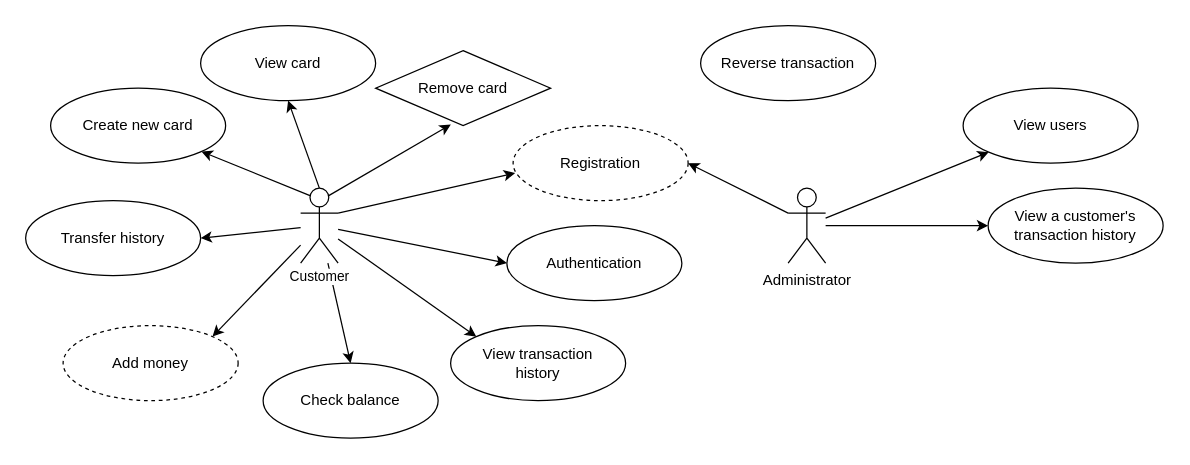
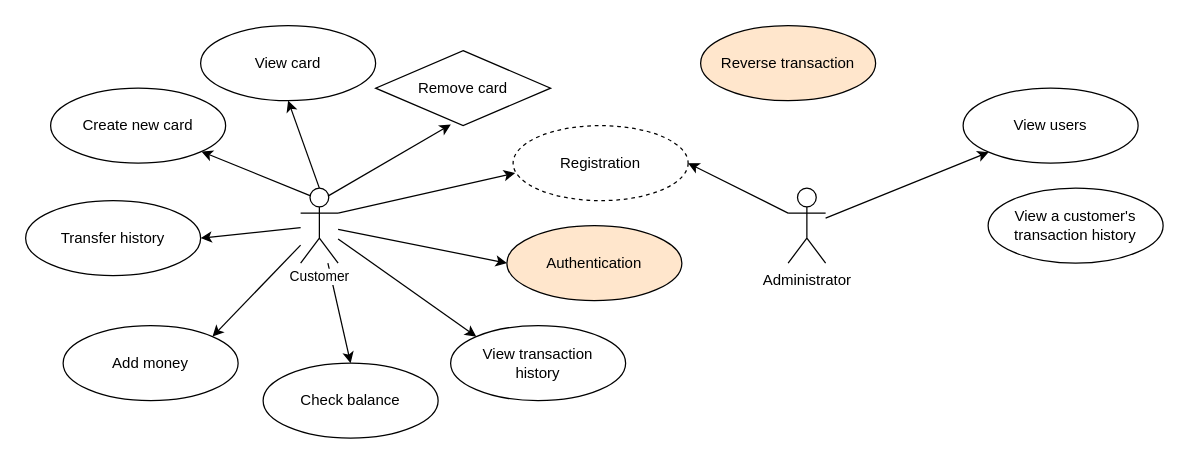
(788, 63) -> (788, 63)
(903, 226) -> none
(594, 263) -> (594, 263)
(151, 363) -> (151, 363)
